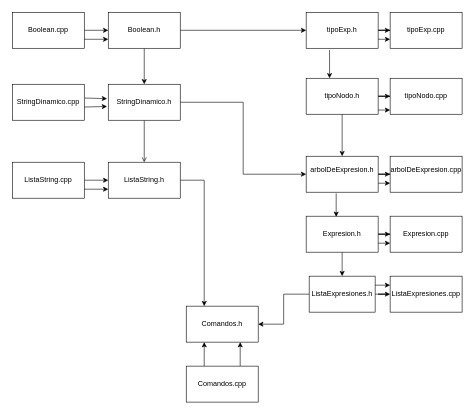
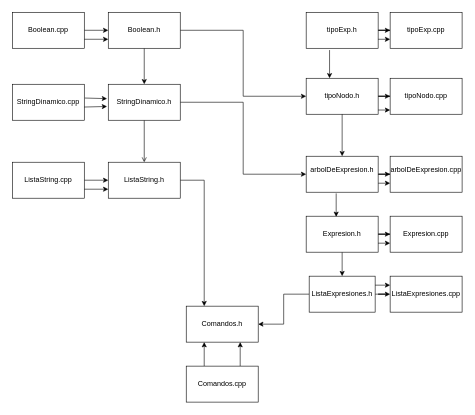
(300, 30) -> (300, 96)
